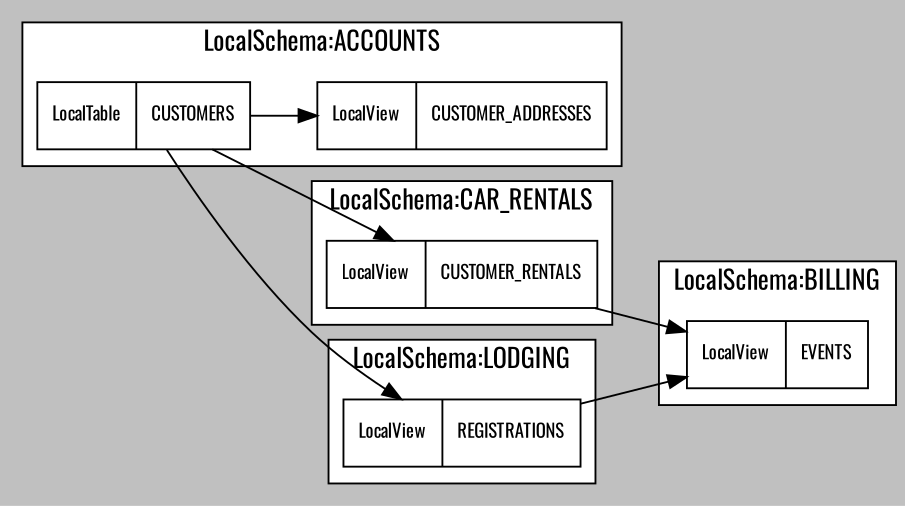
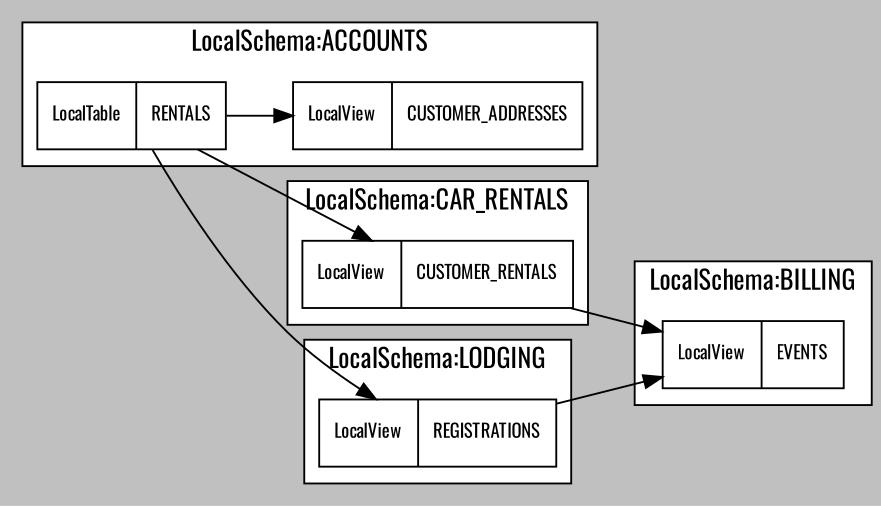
(193, 115) -> (181, 115)
